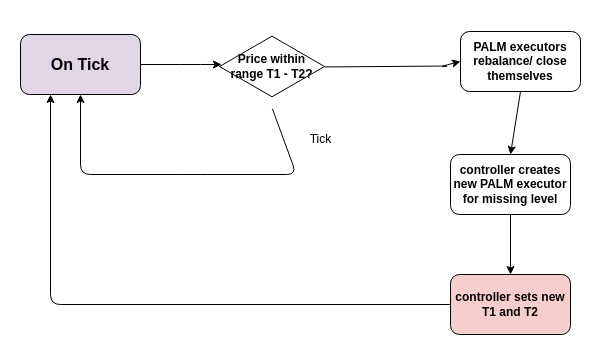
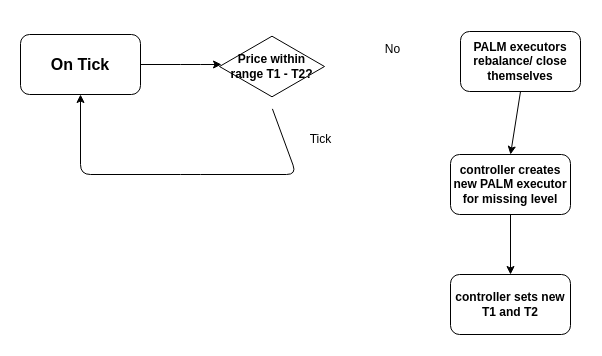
none -> (392, 50)
(81, 65) -> (81, 65)
(397, 66) -> none
(155, 305) -> none
(511, 305) -> (511, 305)
